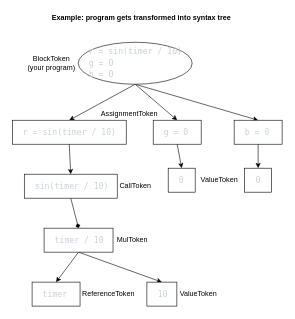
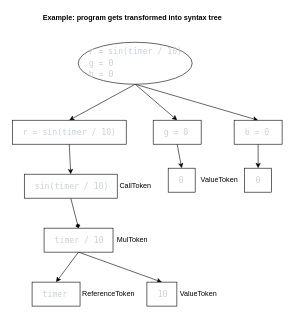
(141, 18) -> (132, 18)
(51, 63) -> none
(129, 114) -> none
